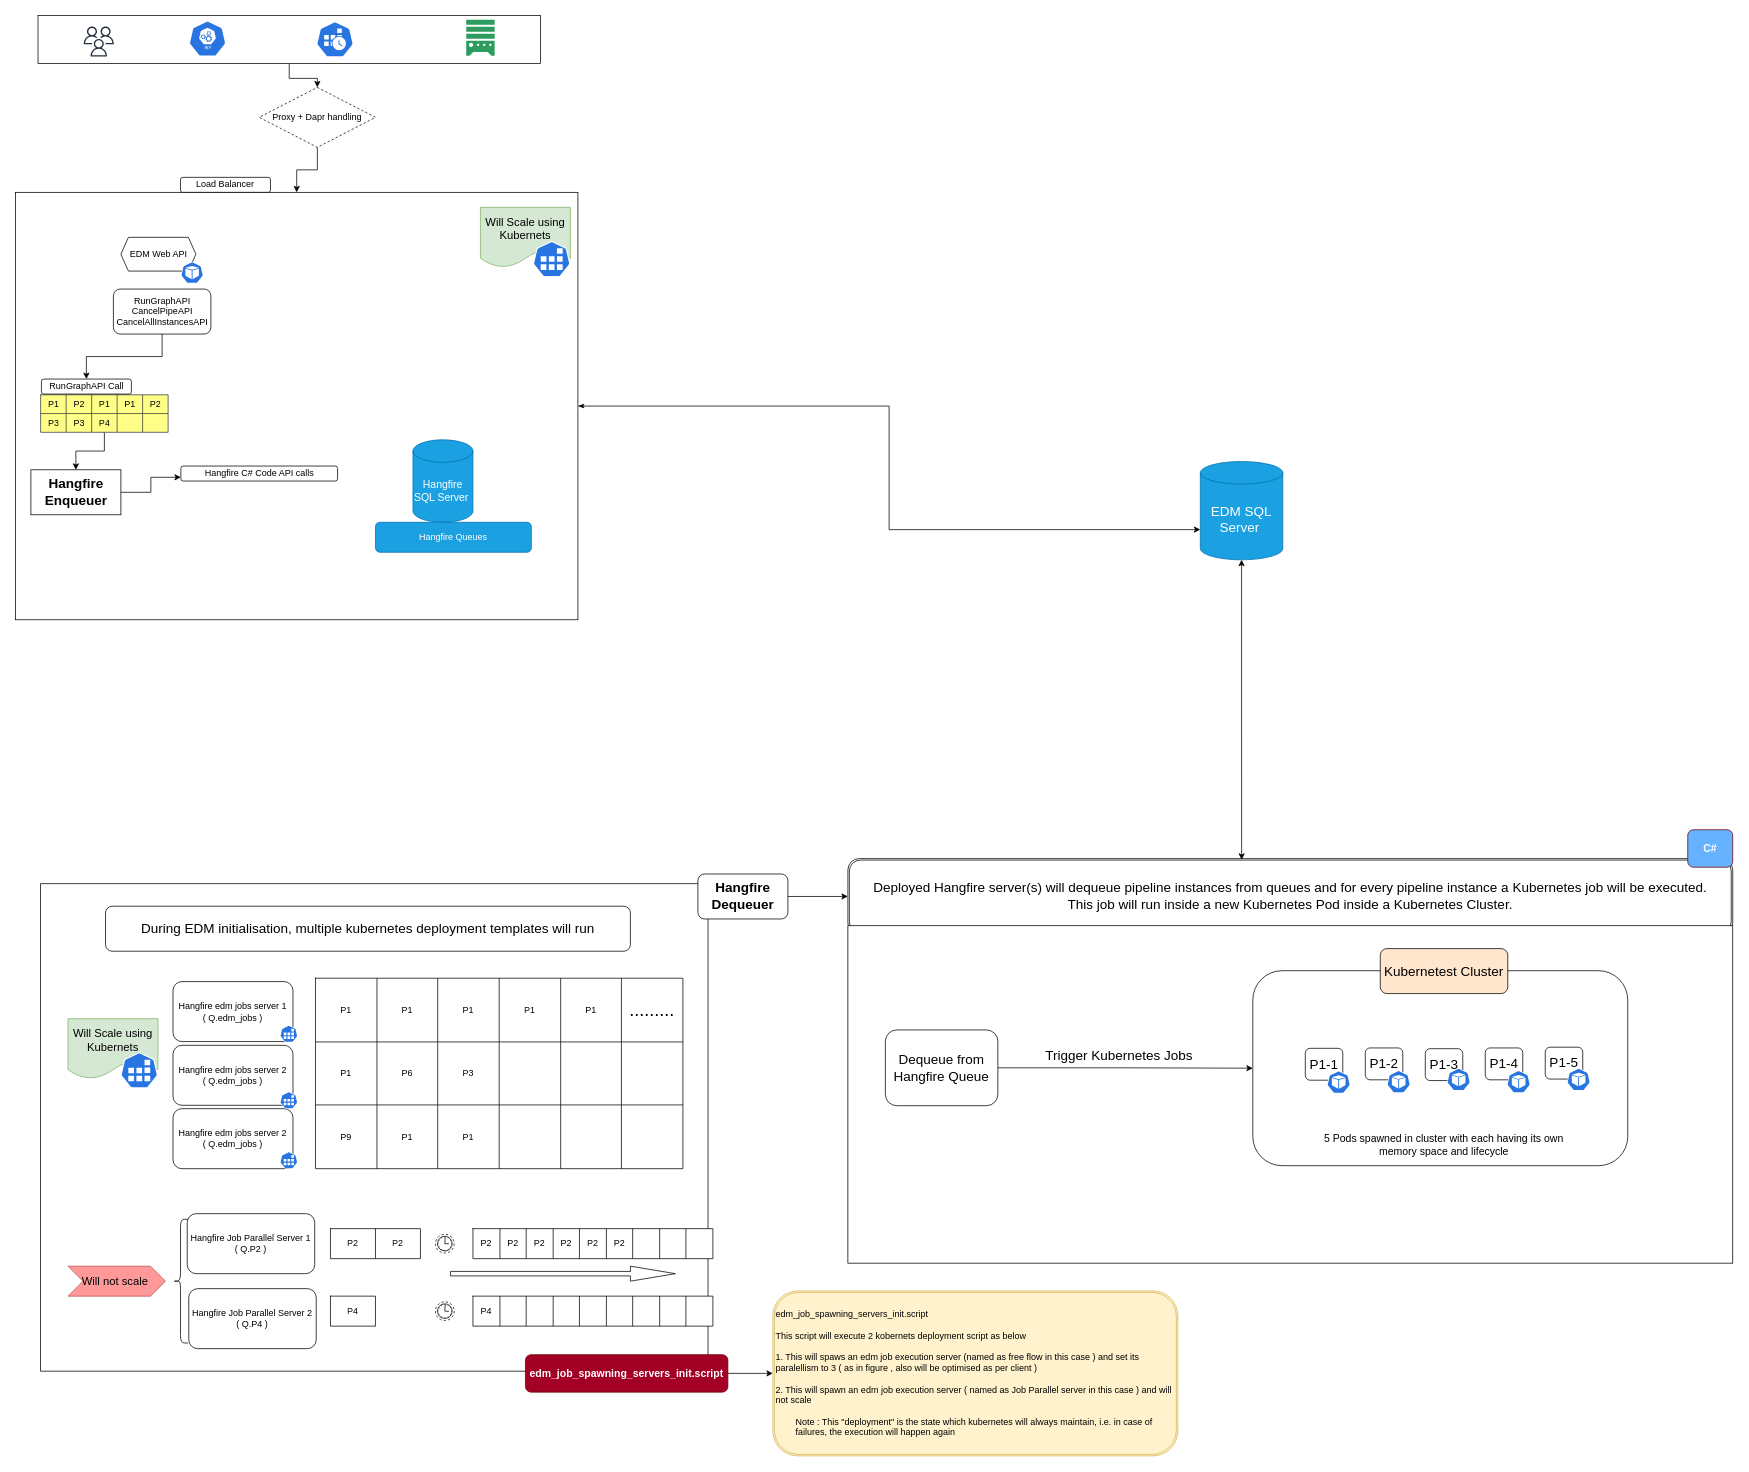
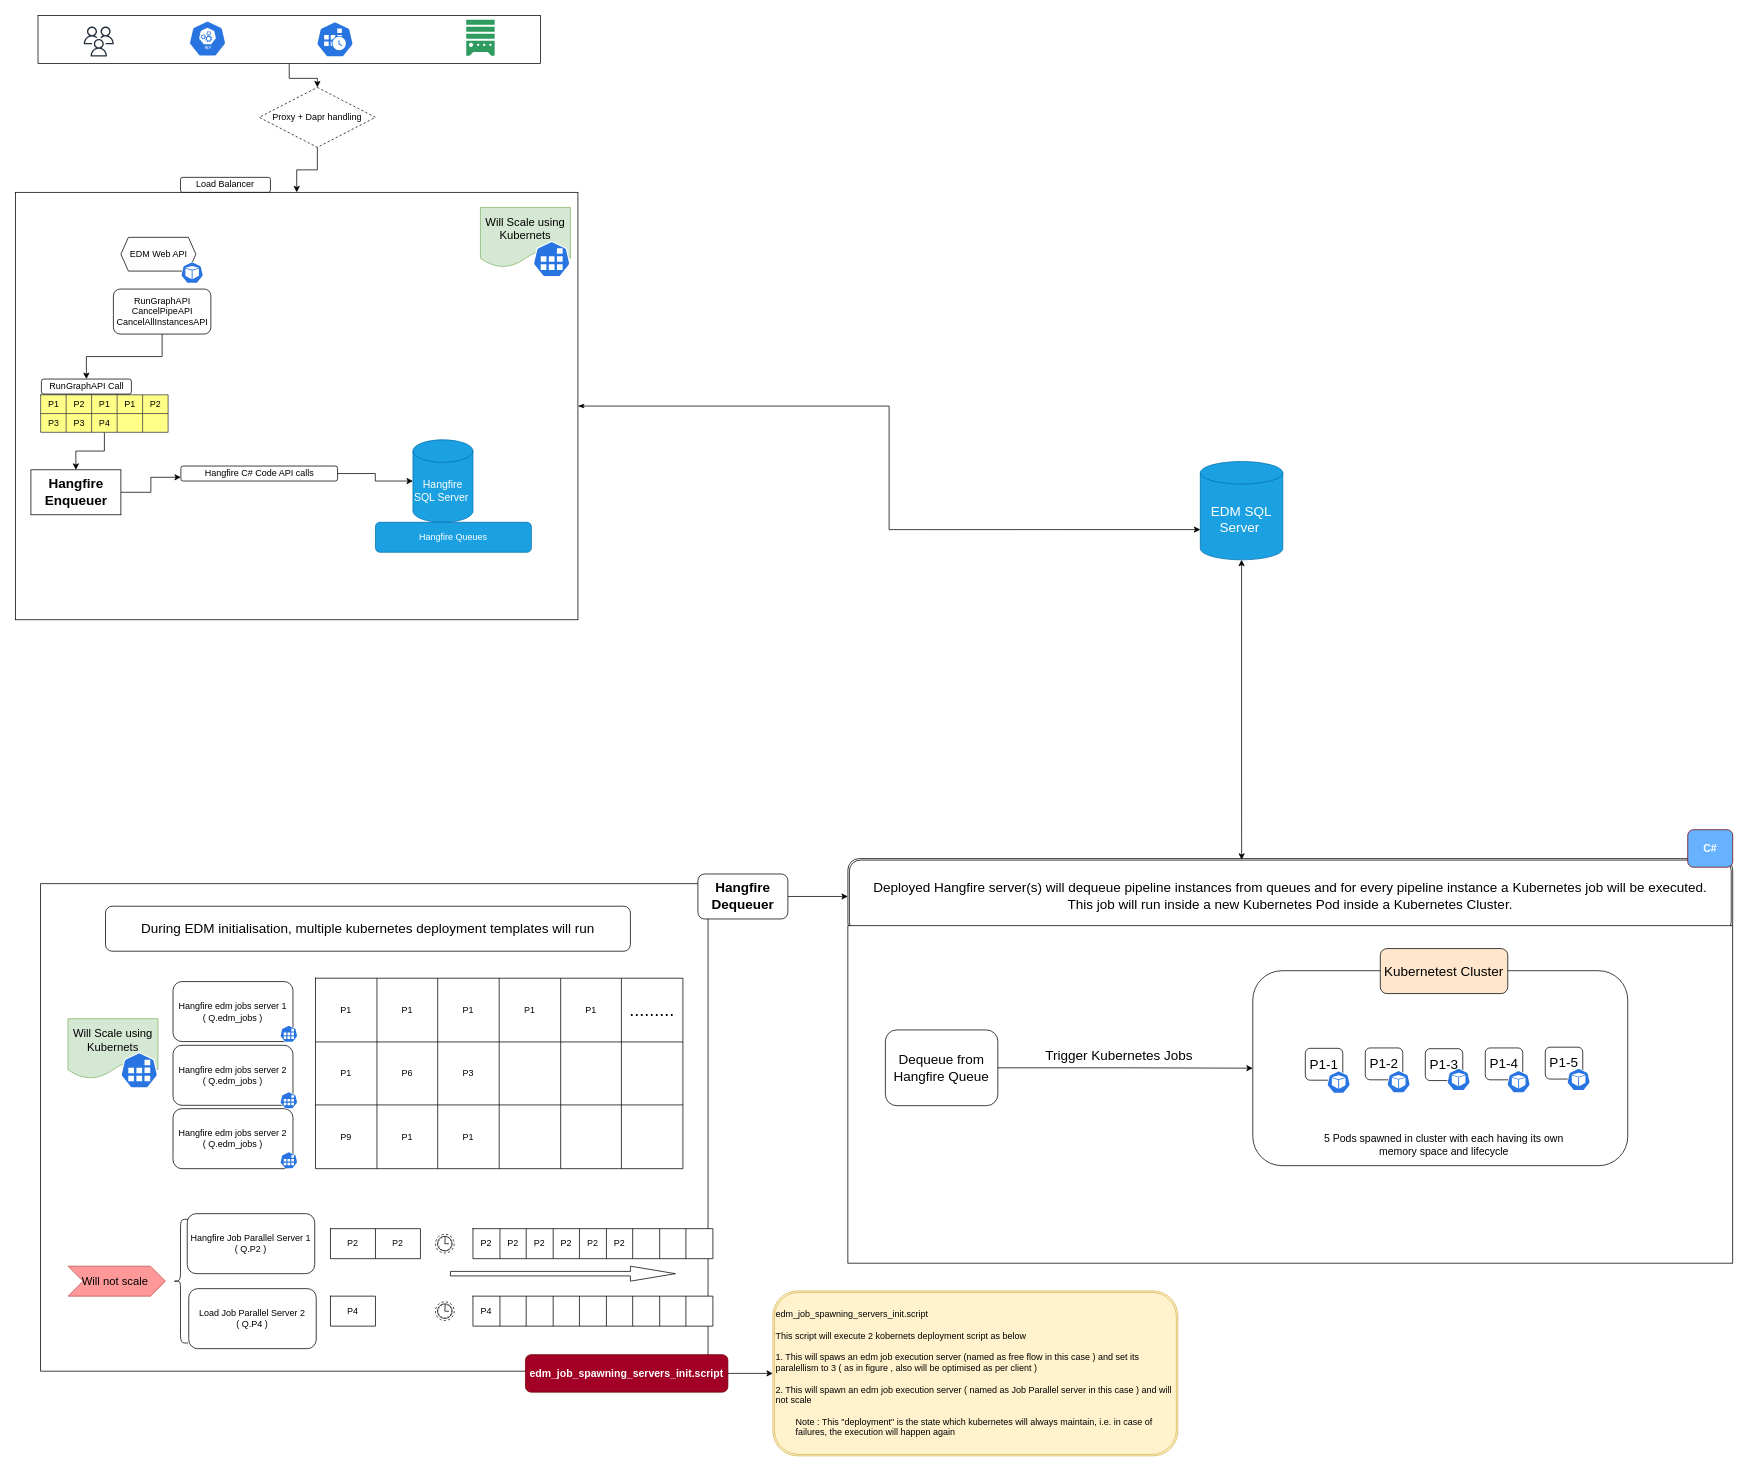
none -> (361, 474)
(252, 1319) -> (252, 1319)
